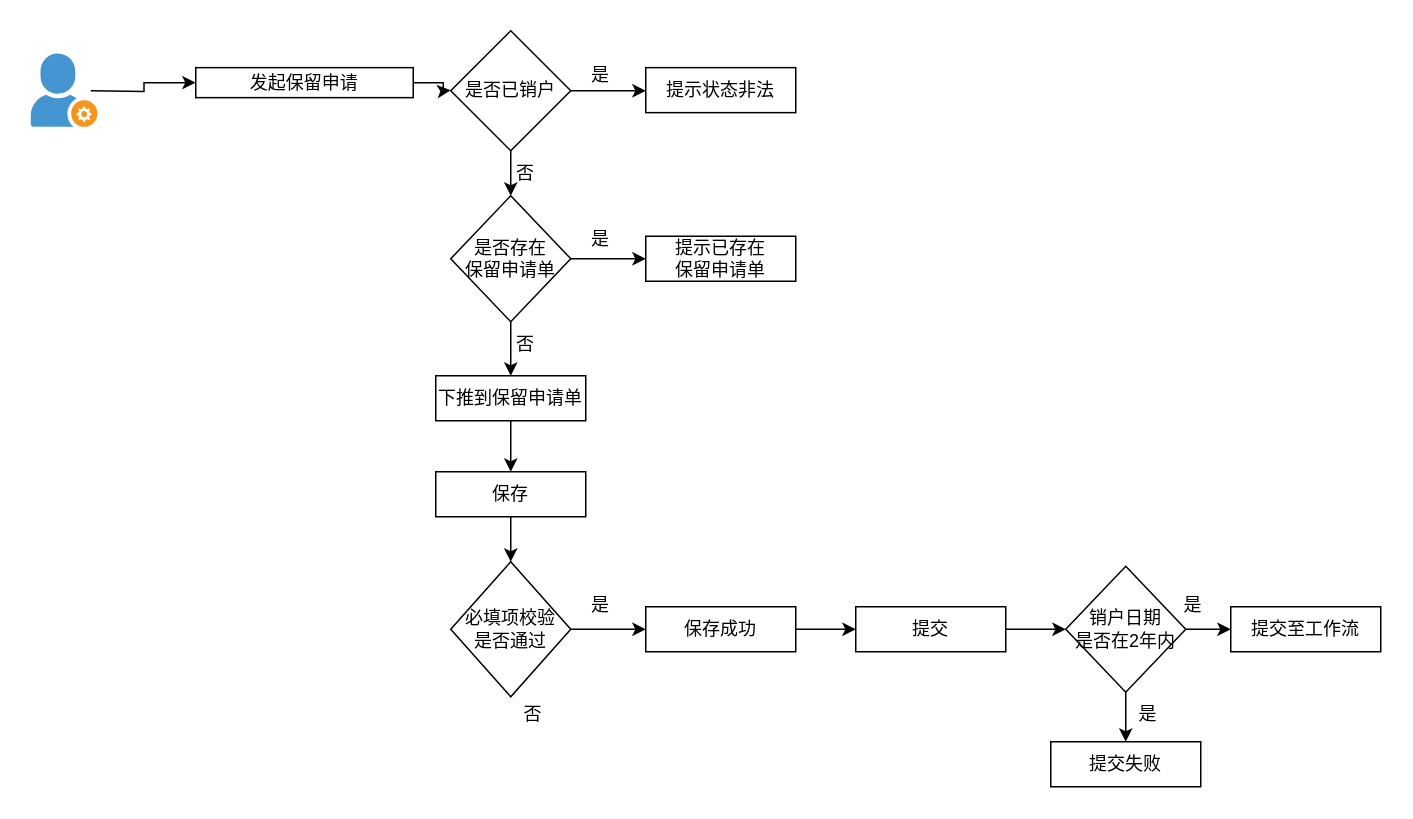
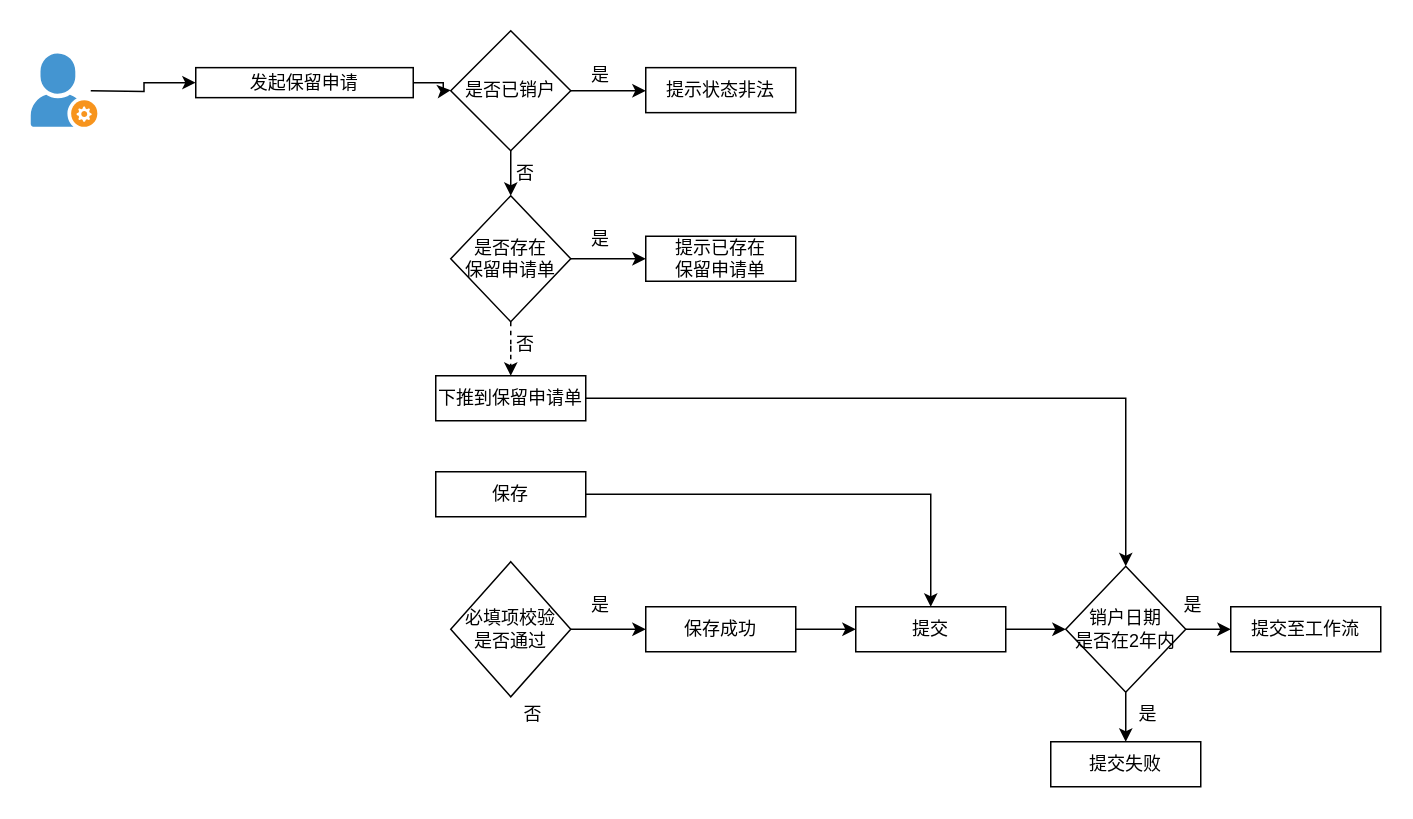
(511, 350) -> (511, 350)
(511, 450) -> (935, 398)
(511, 545) -> (809, 494)
